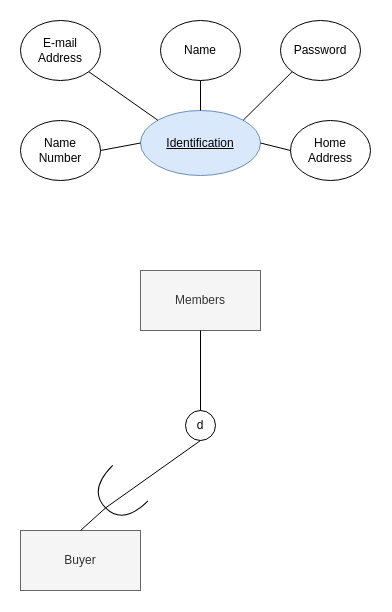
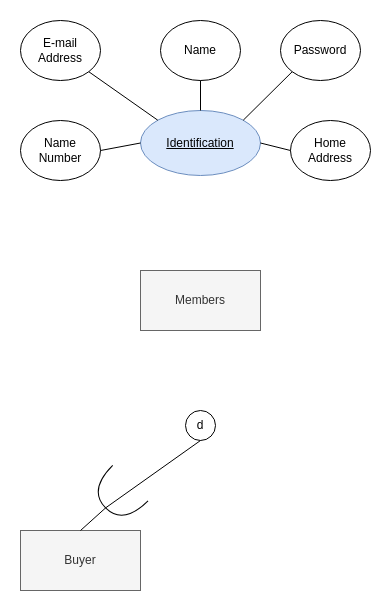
(201, 371) -> none
